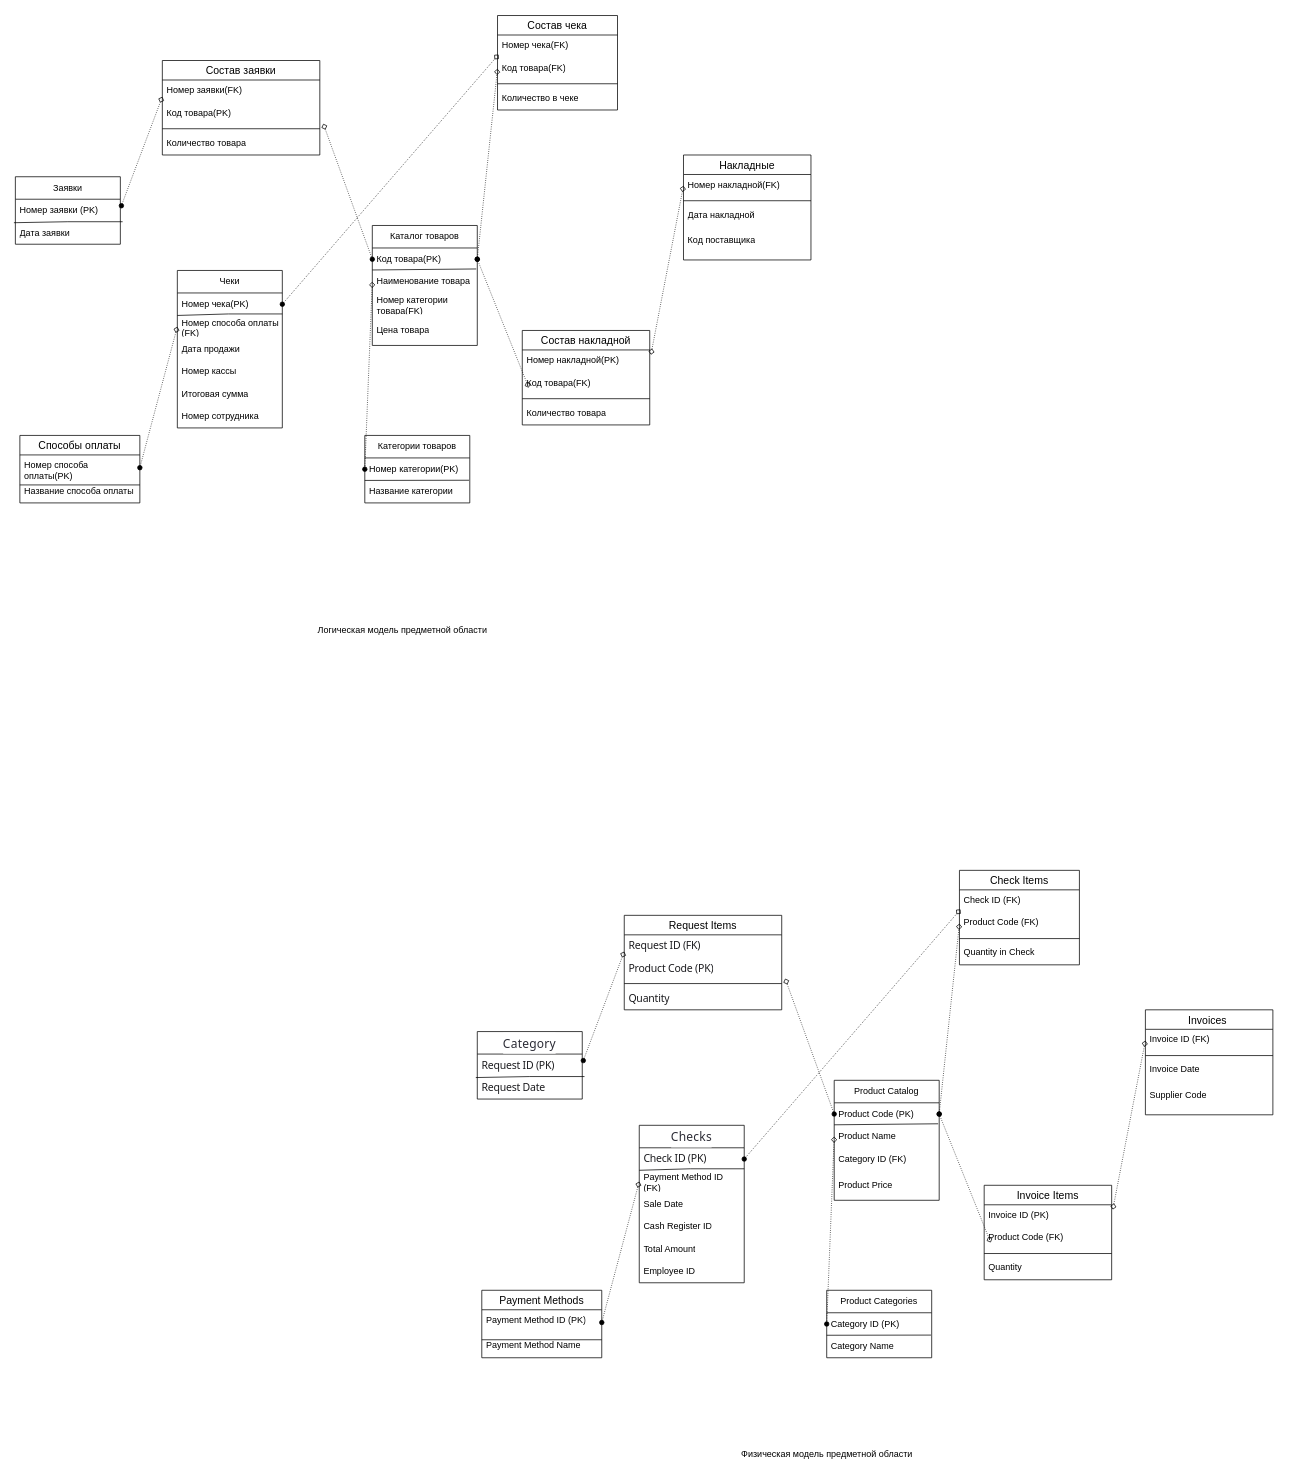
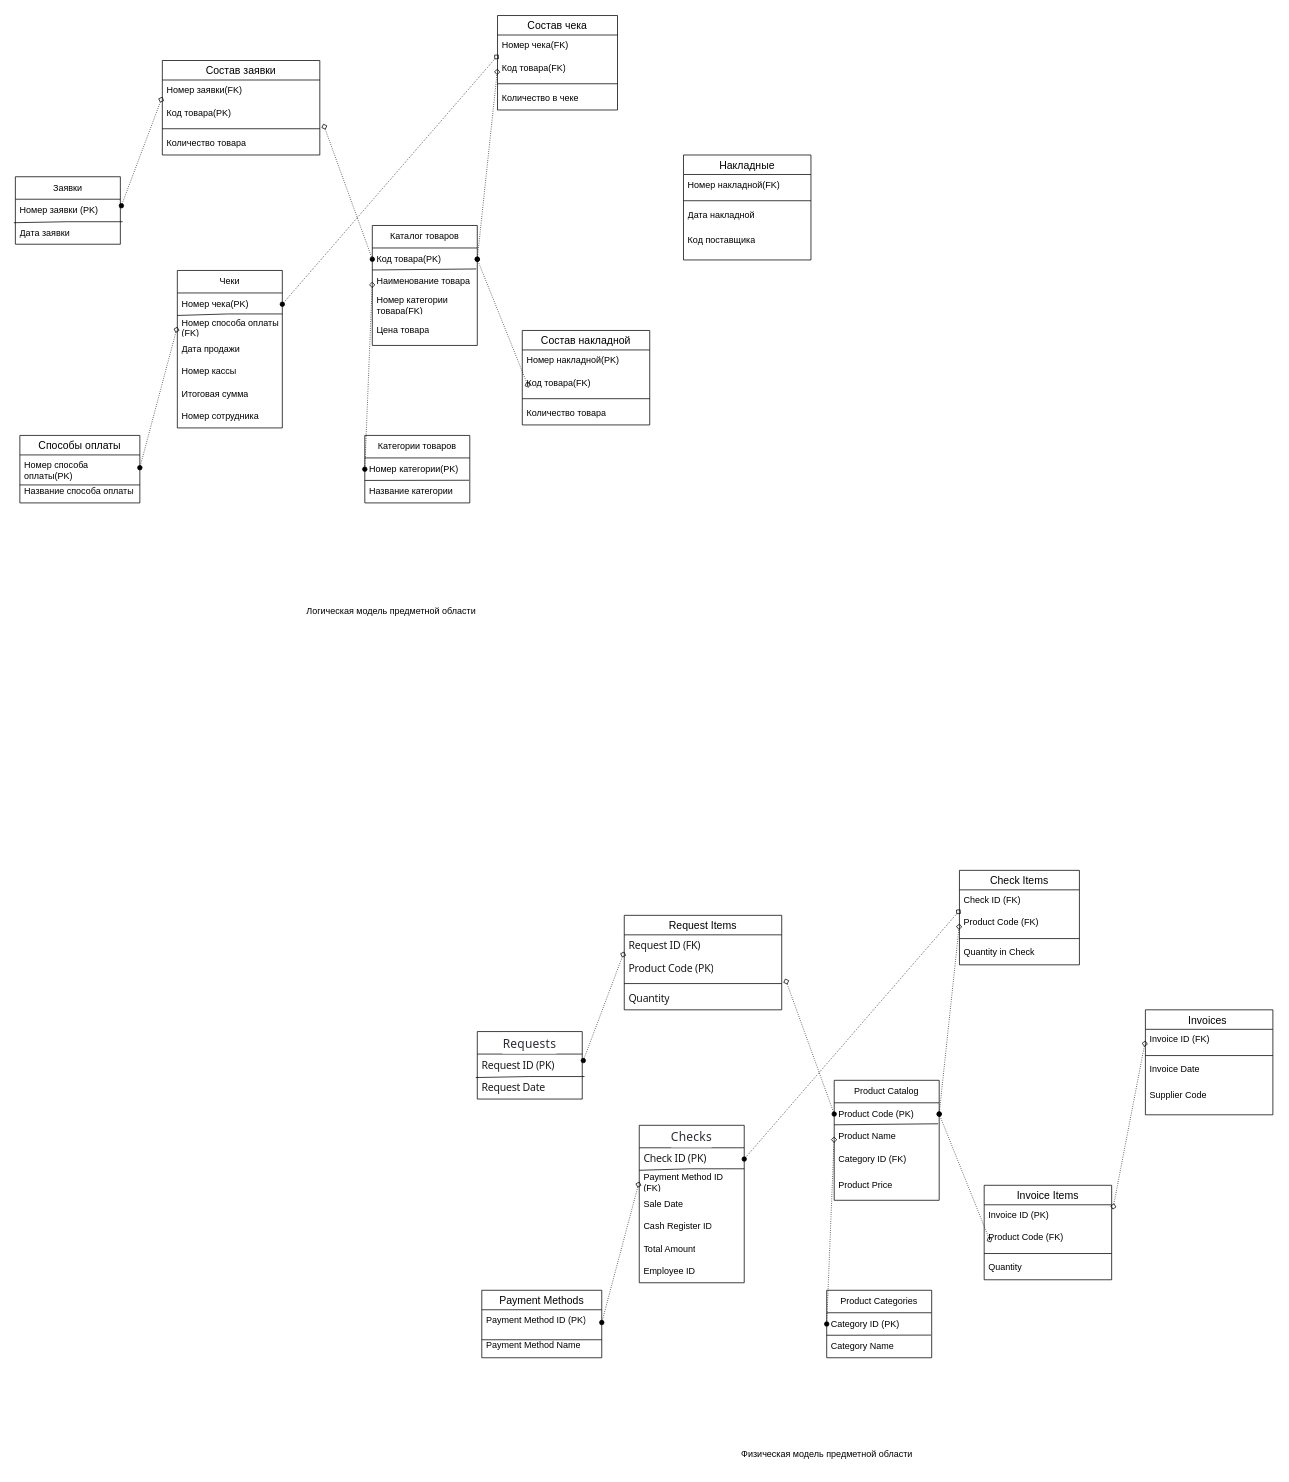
(667, 273) -> none
(402, 630) -> (391, 612)
(530, 1043) -> (530, 1043)
